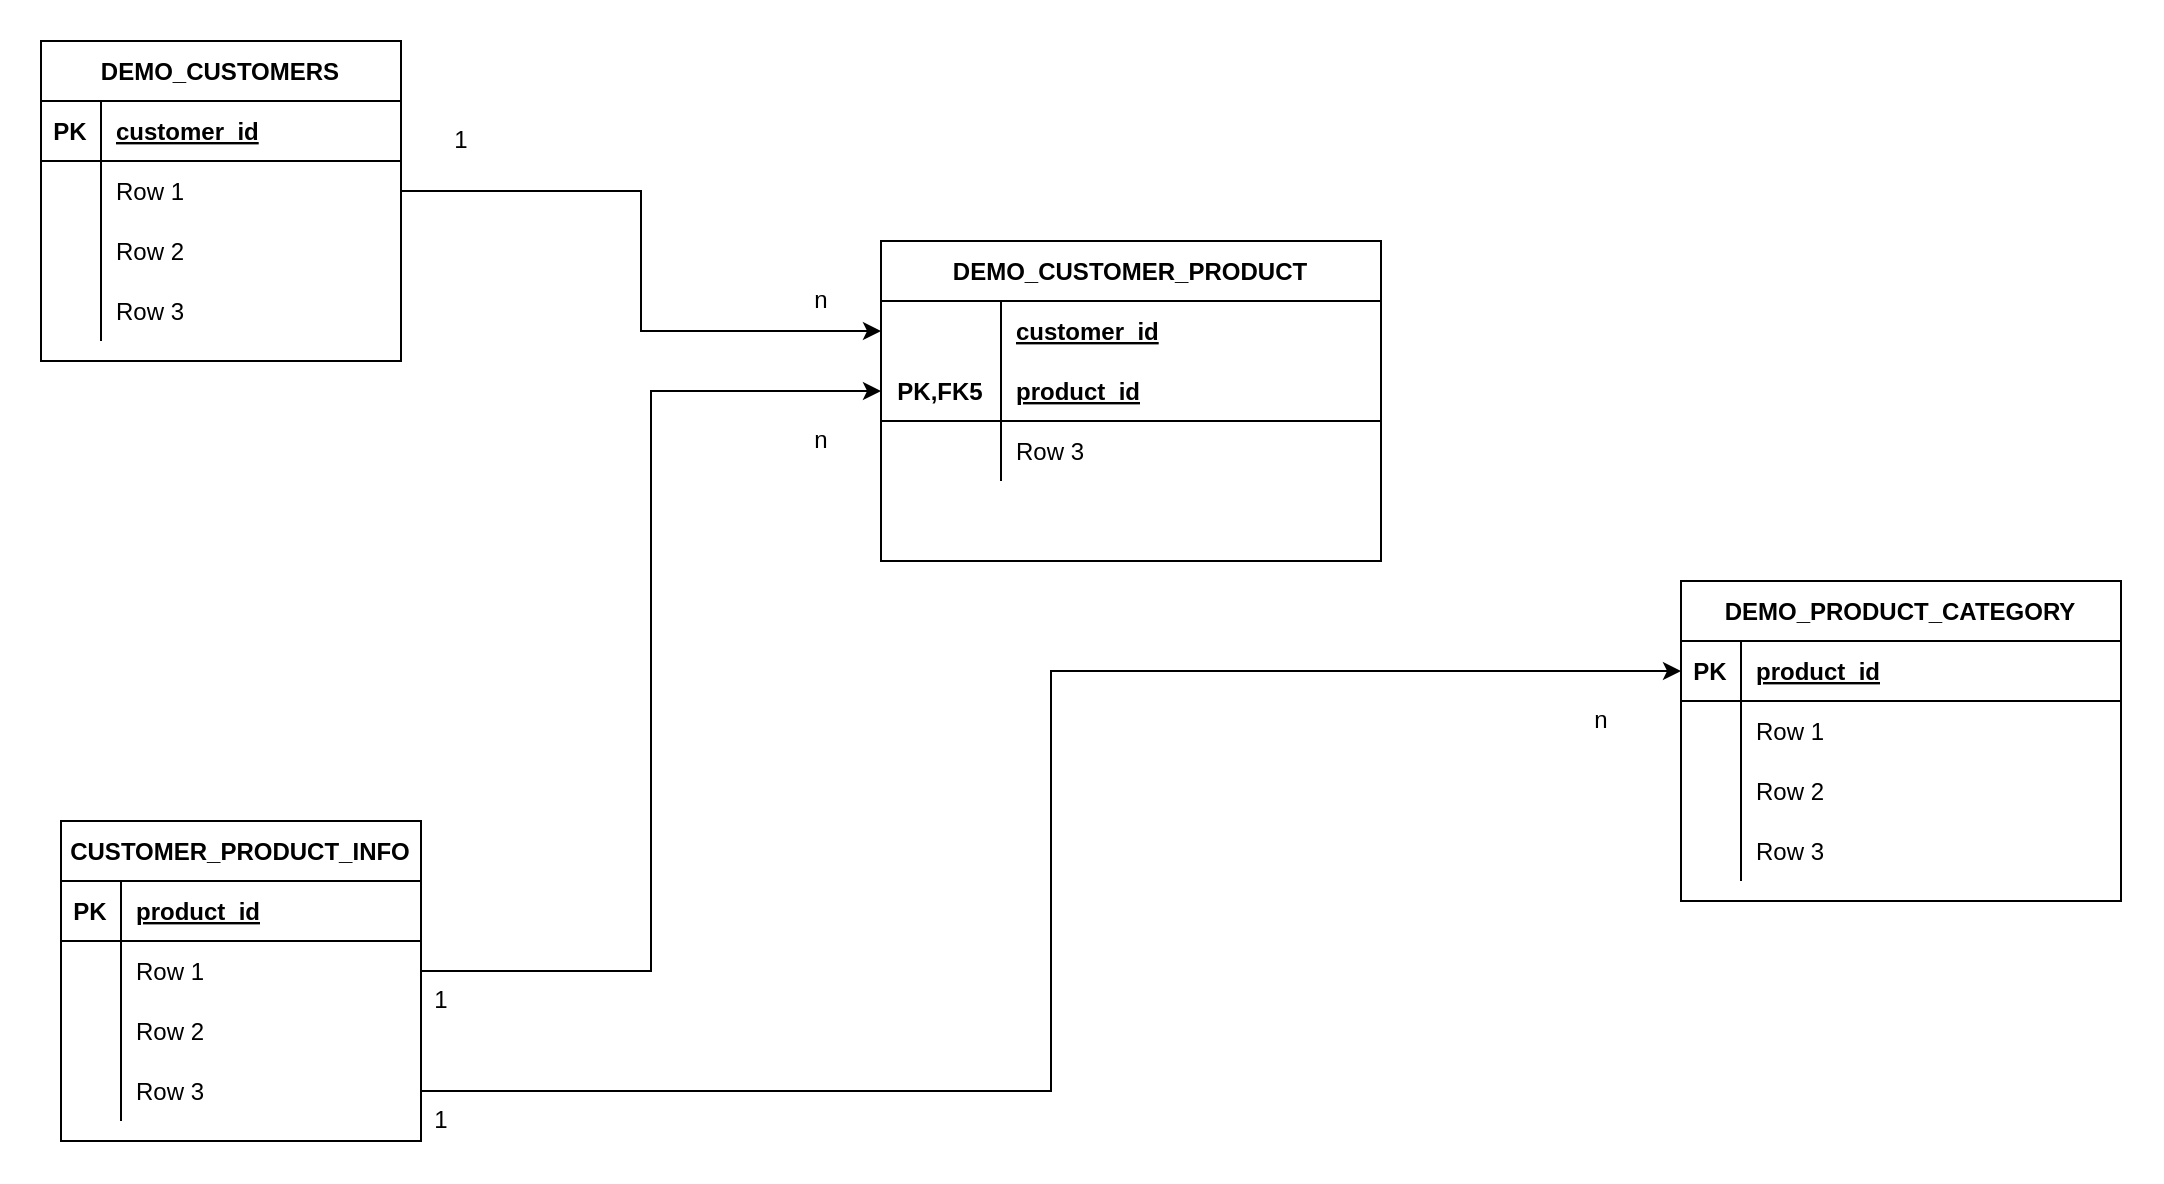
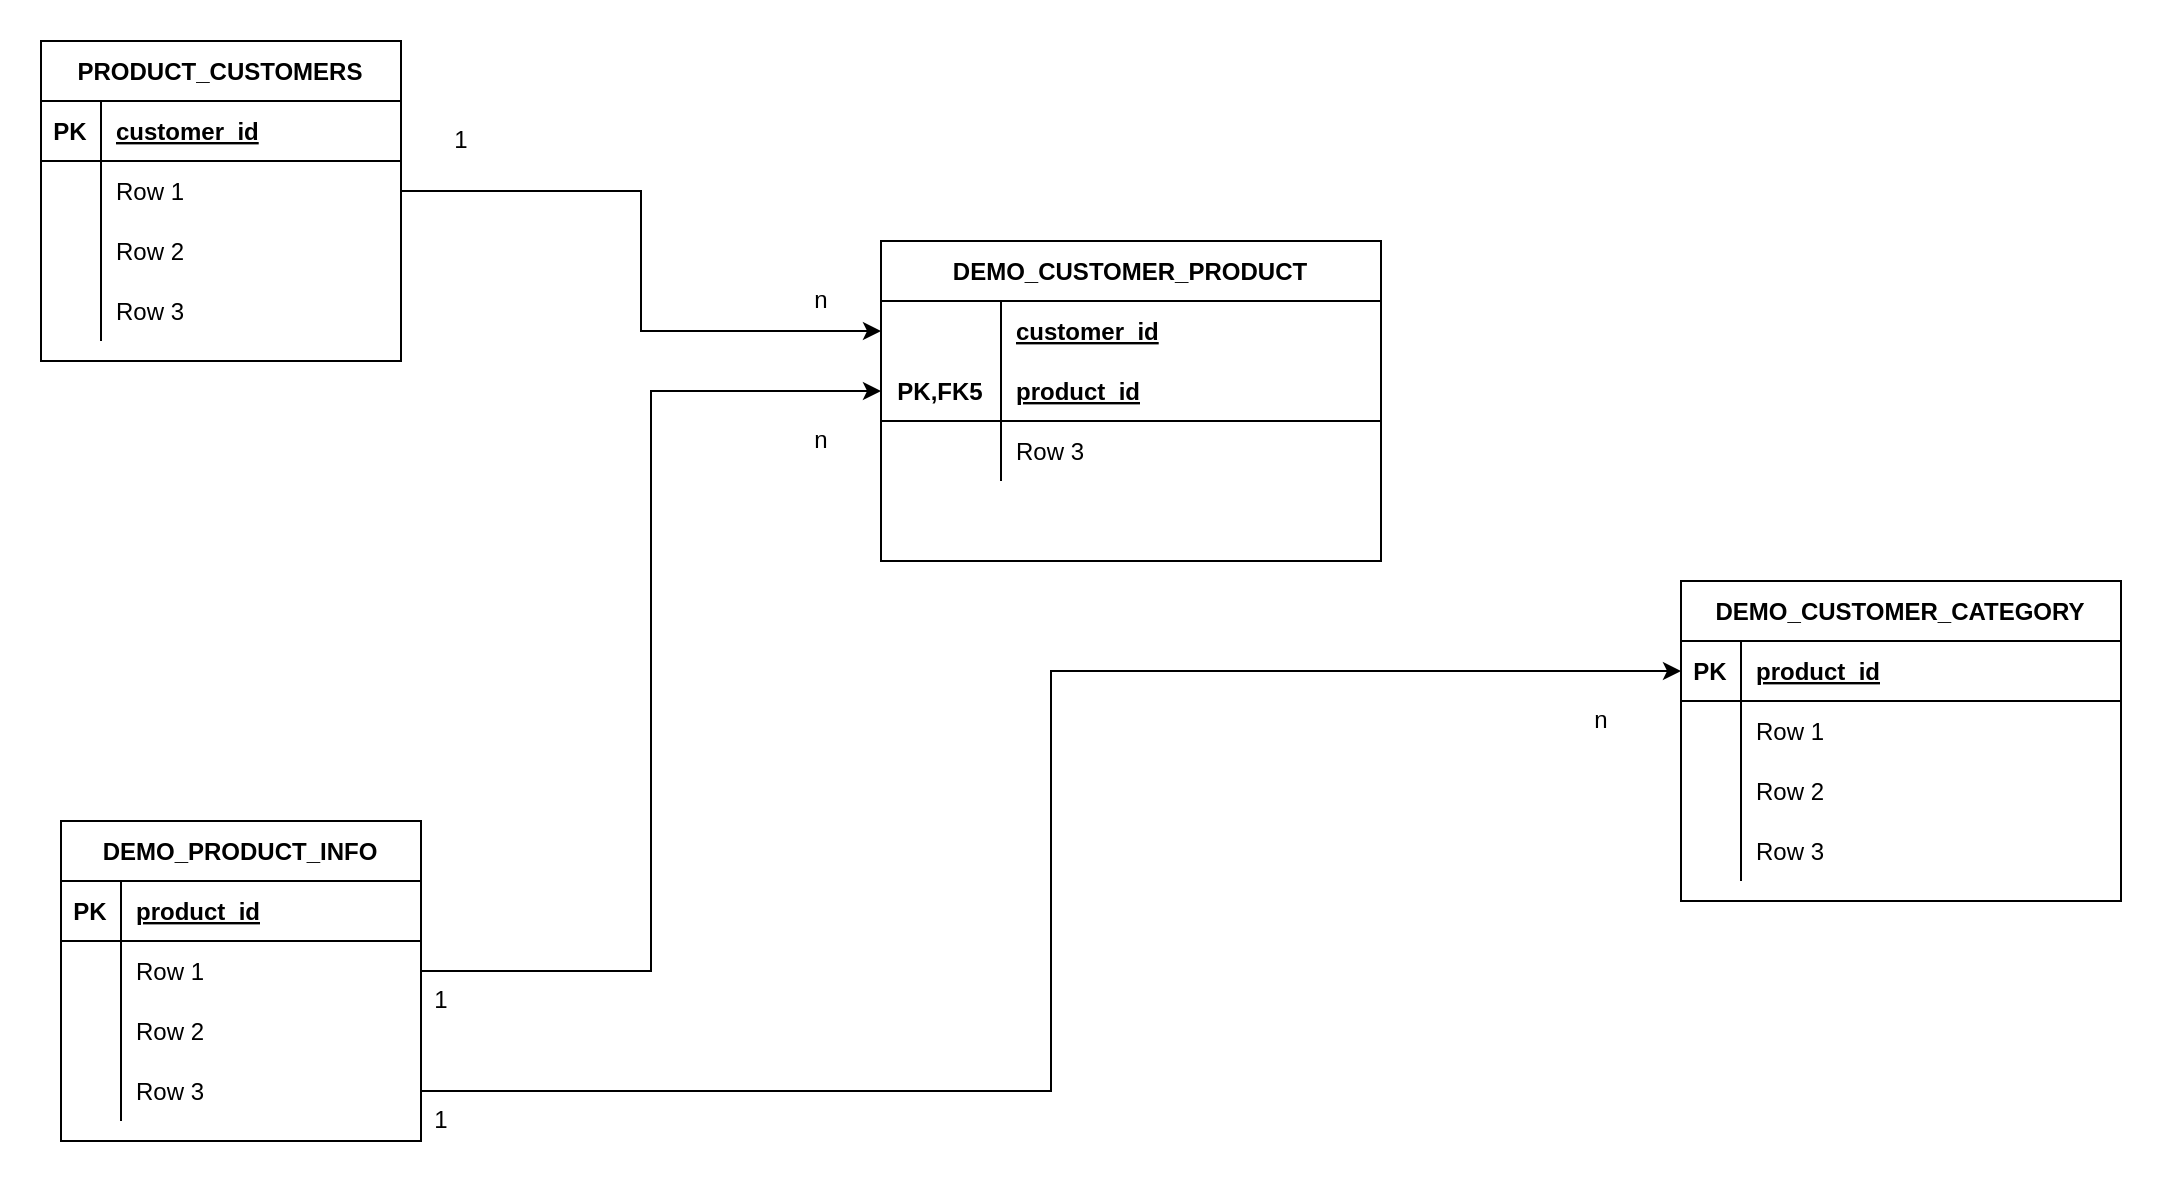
(220, 72) -> (220, 72)
(1900, 612) -> (1900, 612)
(240, 852) -> (240, 852)
